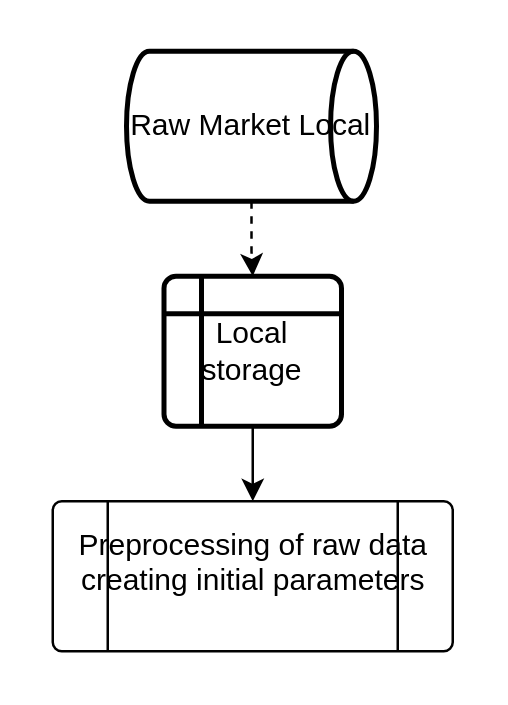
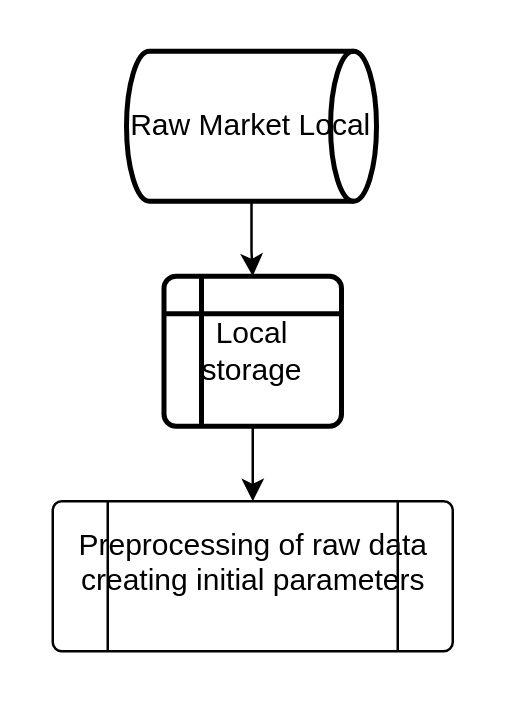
(251, 232) -> (251, 232)
